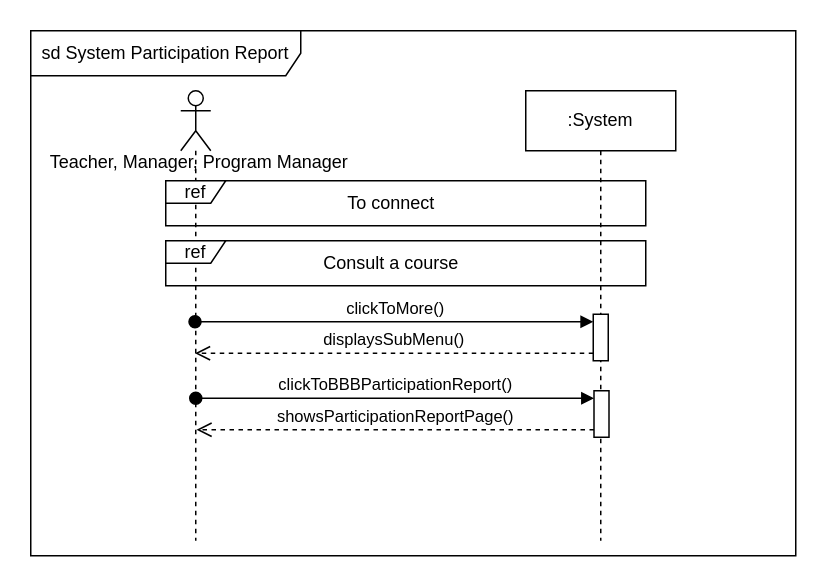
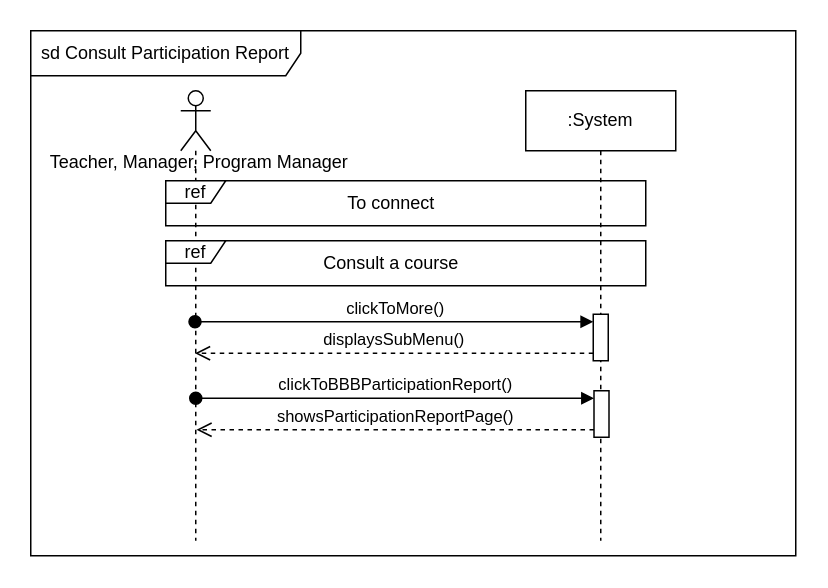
(166, 53) -> (166, 53)
